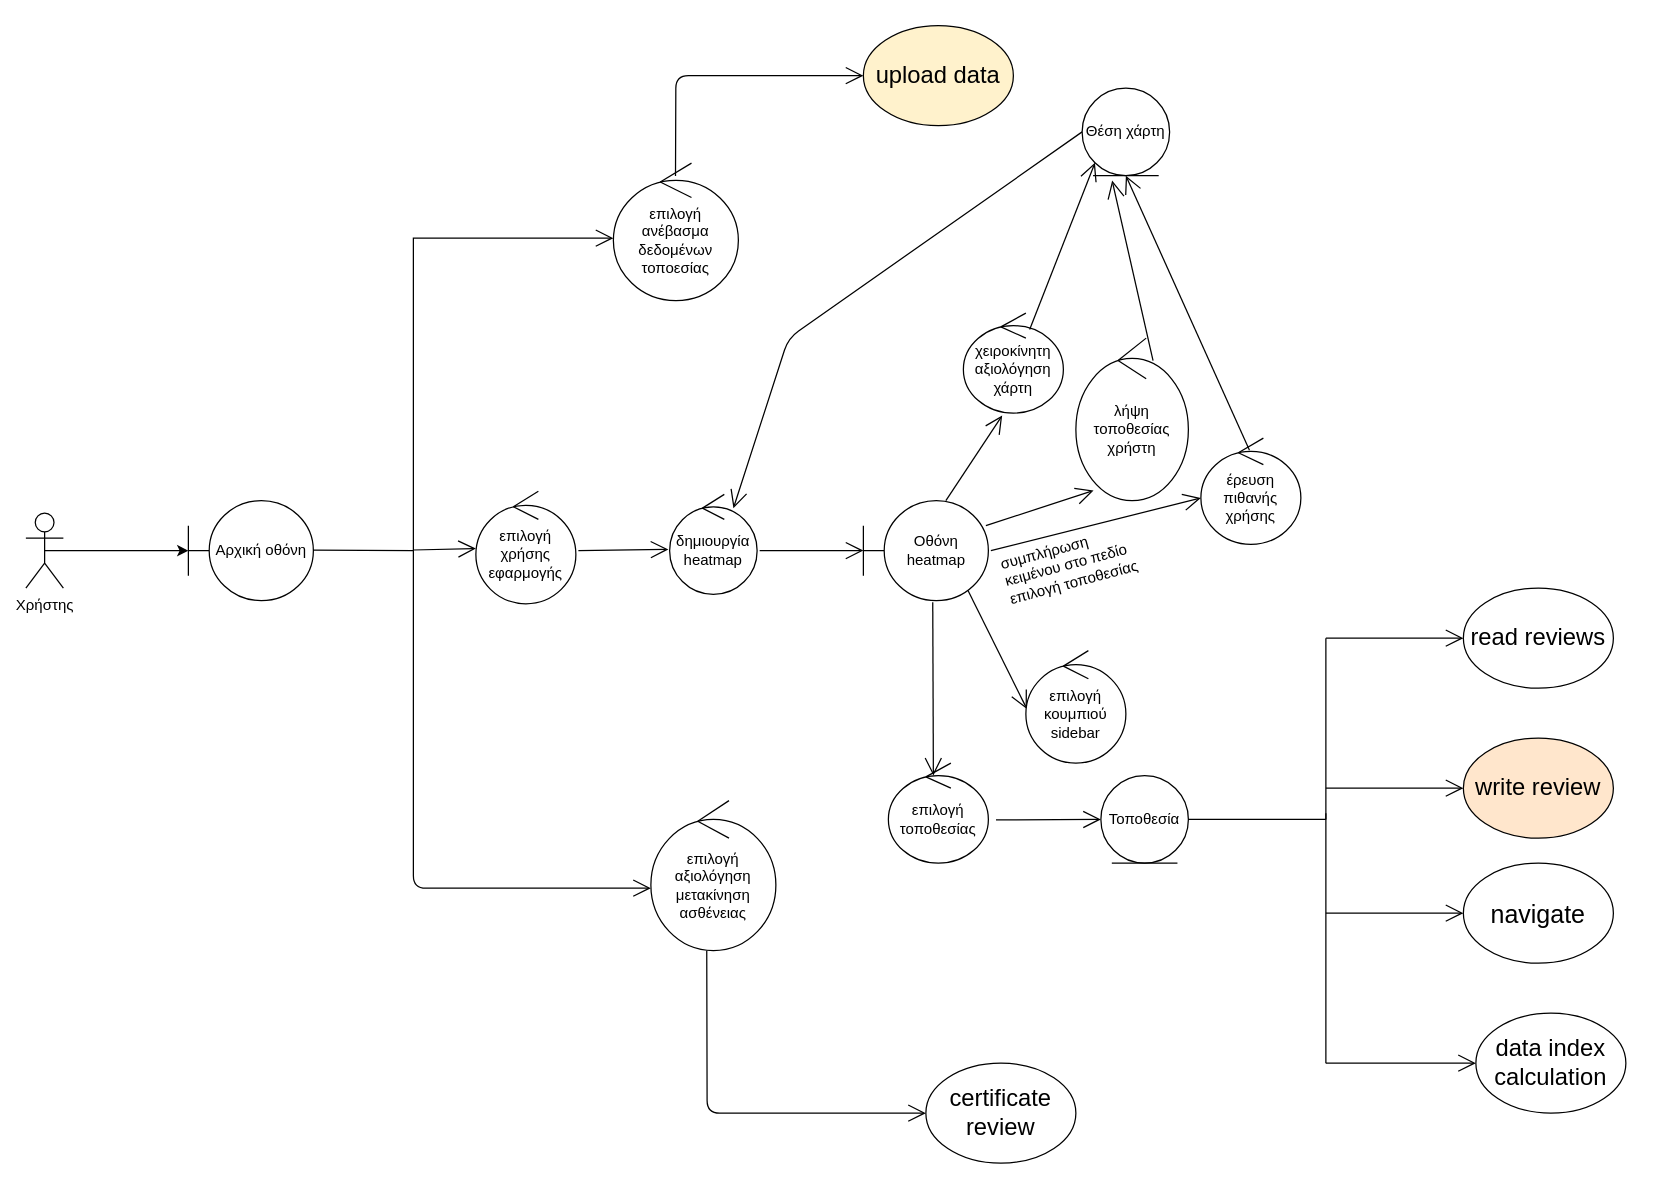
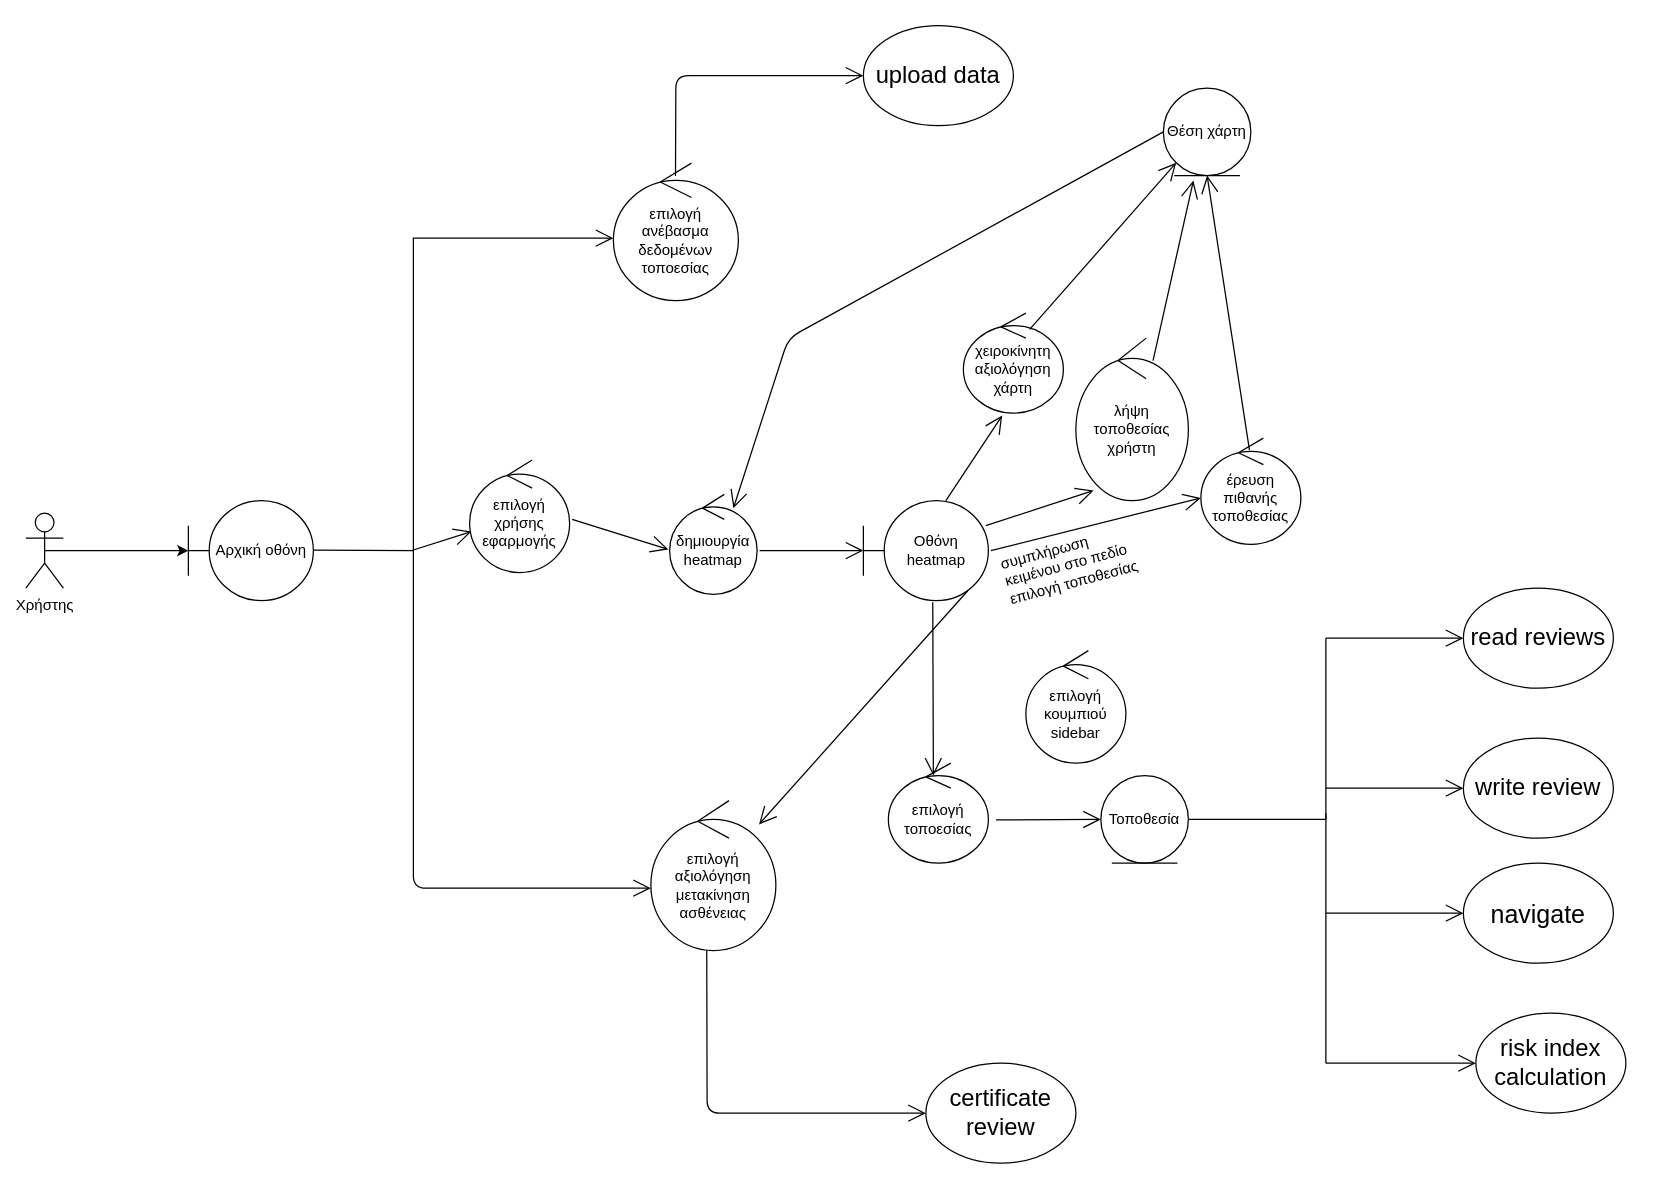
(938, 76) -> (938, 76)
(1126, 132) -> (1207, 132)
(1251, 498) -> (1251, 498)
(526, 548) -> (519, 516)
(996, 648) -> (864, 706)
(1538, 788) -> (1538, 788)
(938, 819) -> (938, 819)
(1551, 1063) -> (1551, 1063)
